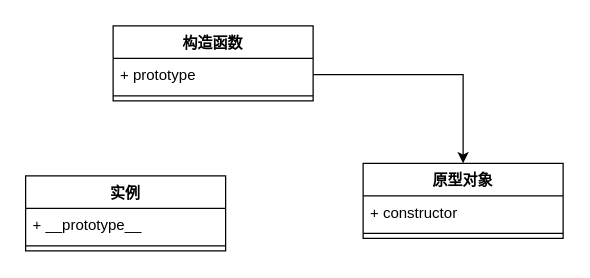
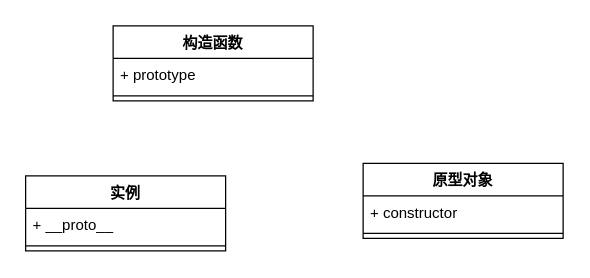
(429, 74) -> none
(94, 225) -> (77, 225)
